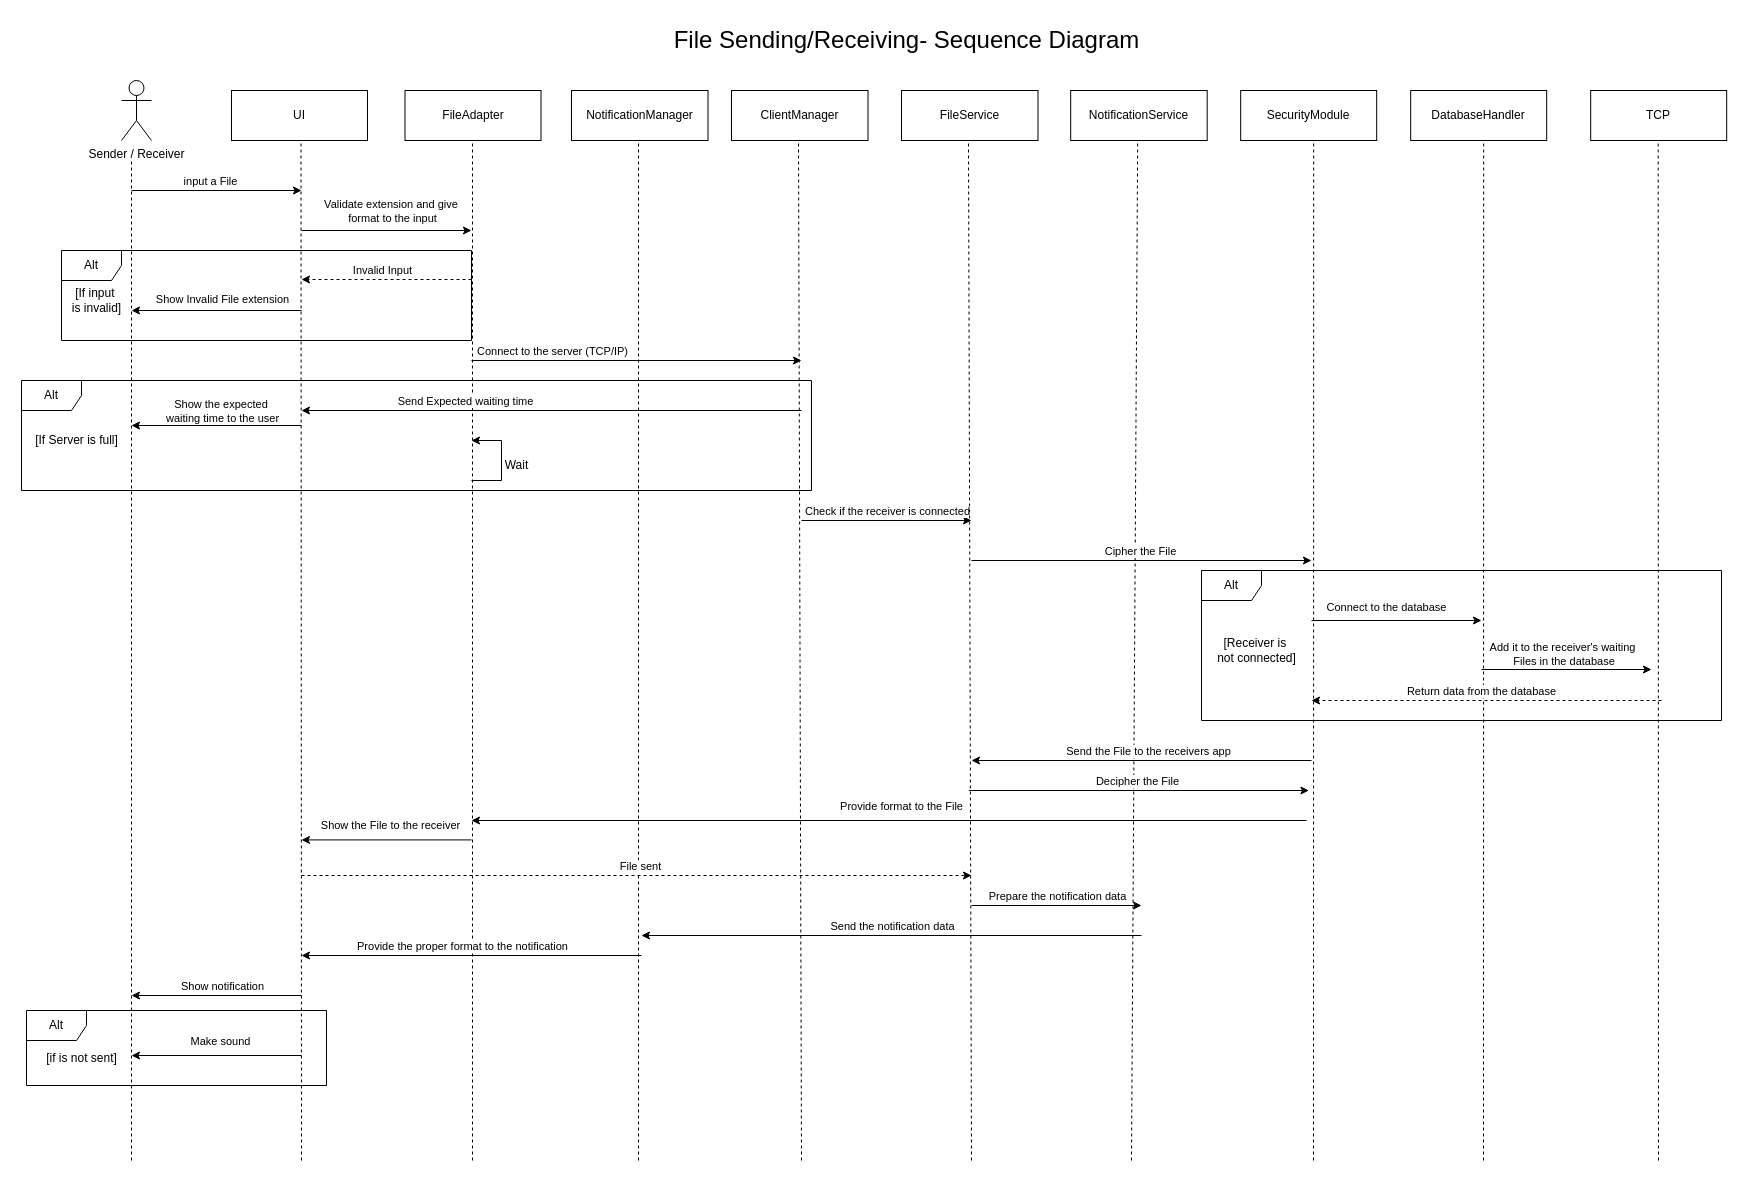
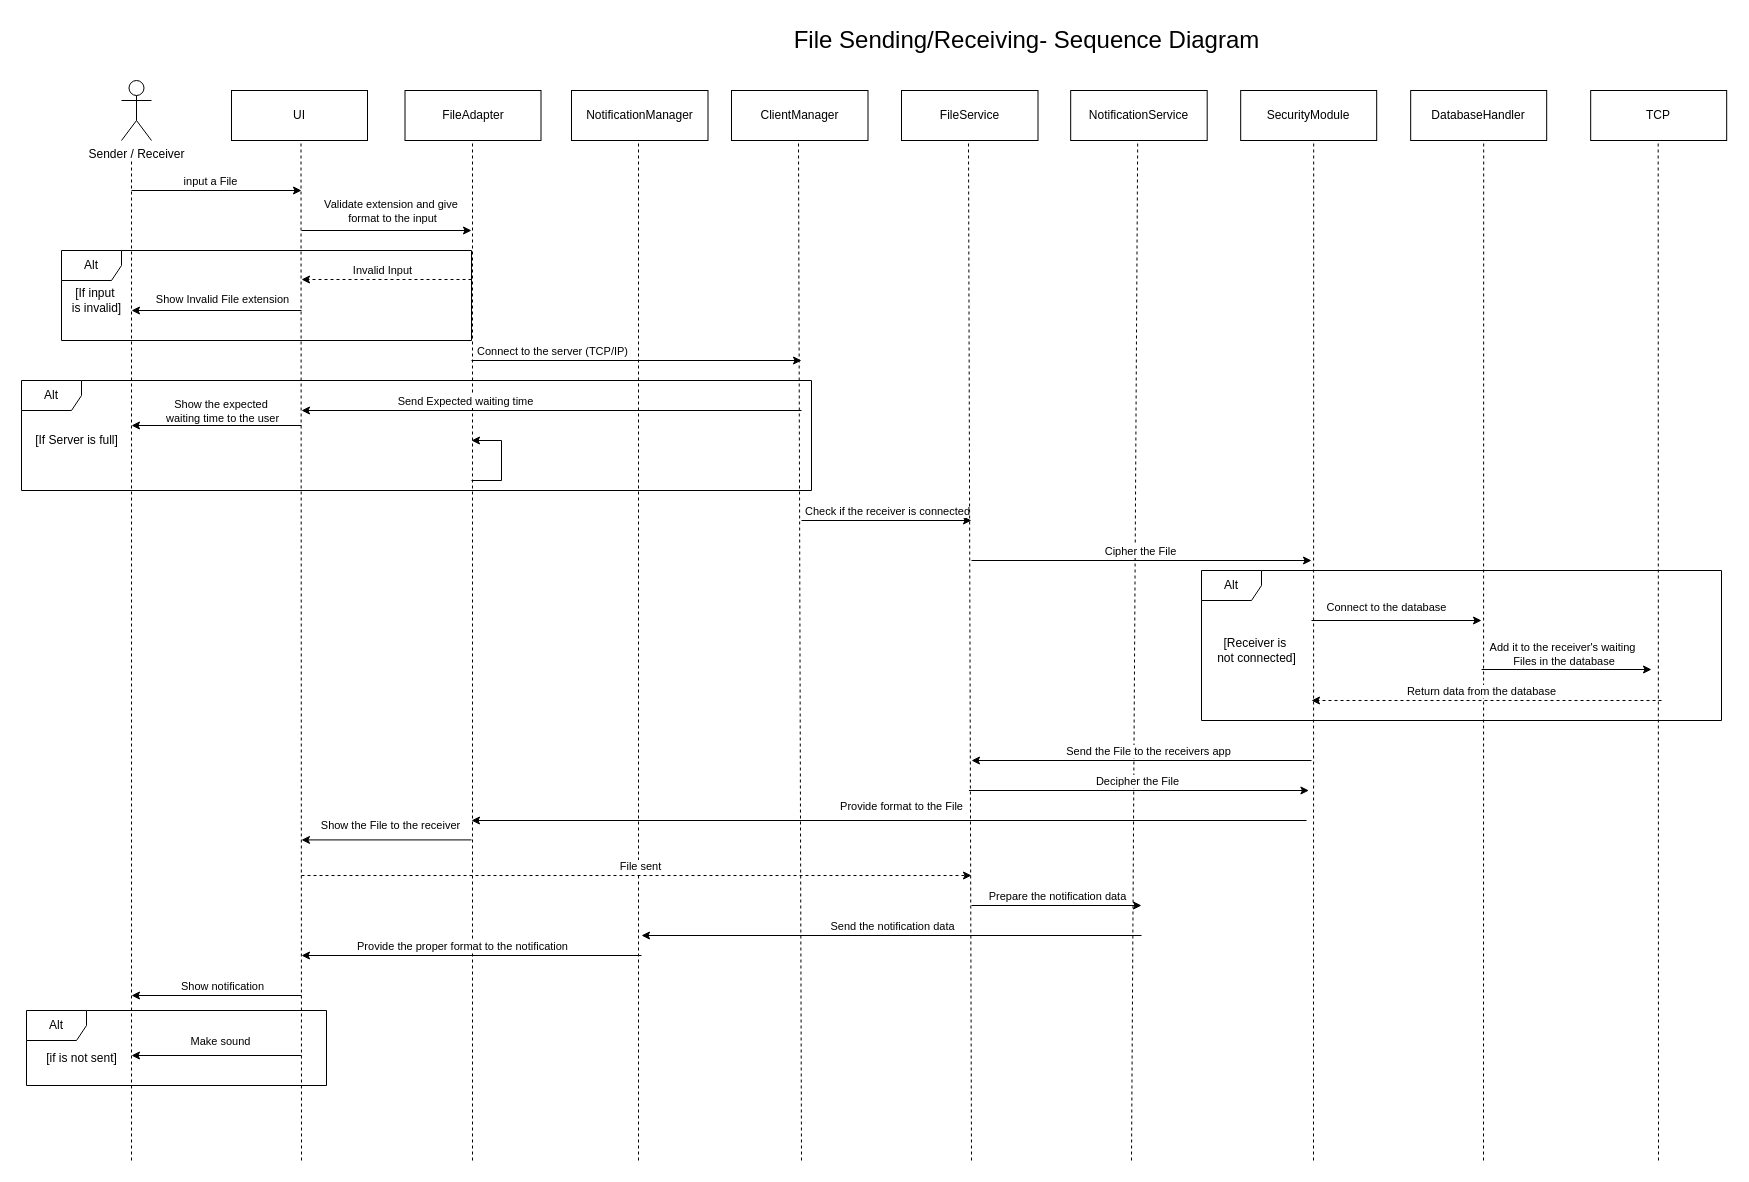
(907, 41) -> (1027, 41)
(516, 466) -> none
